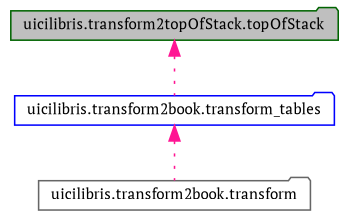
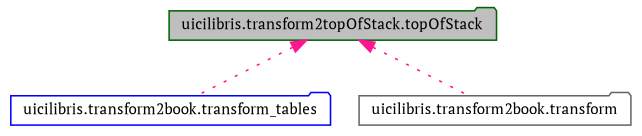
(175, 161) -> (421, 71)
